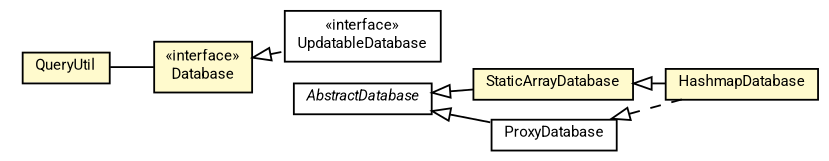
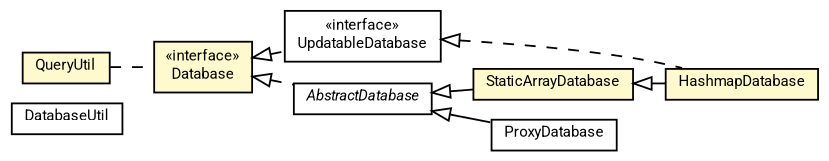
(132, 67) -> (132, 67)
none -> (282, 82)
(657, 106) -> (571, 50)
none -> (66, 118)
